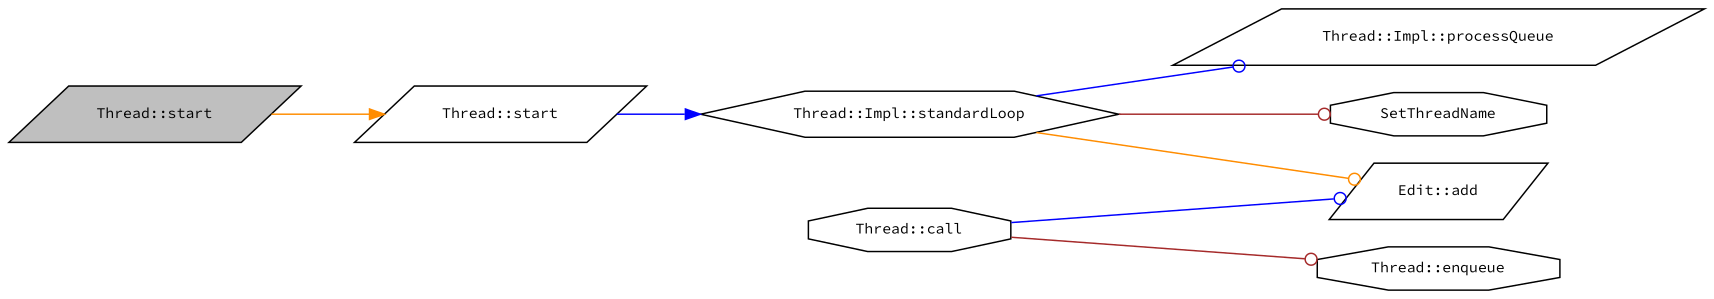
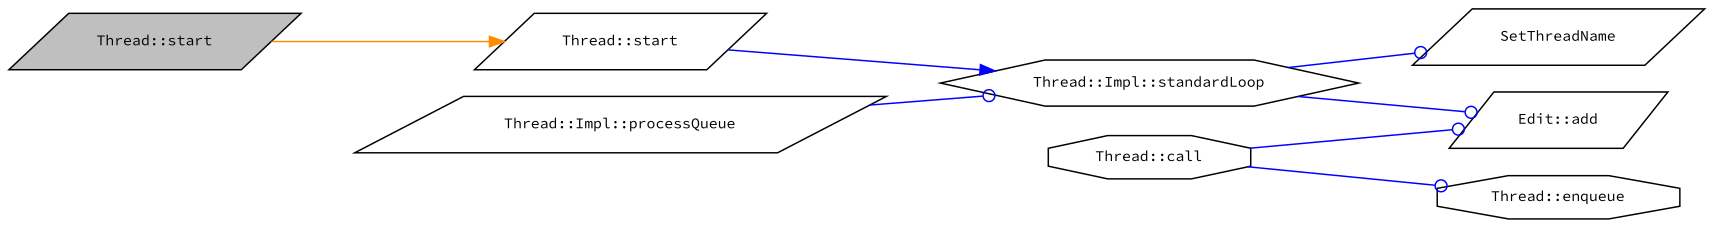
(1135, 81) -> (926, 101)
(1218, 114) -> (1352, 60)
(1439, 114) -> (1559, 37)
(1193, 155) -> (1381, 104)
(1158, 248) -> (1342, 176)
